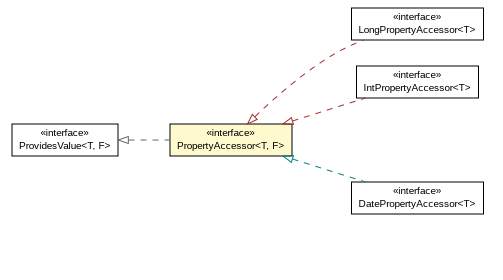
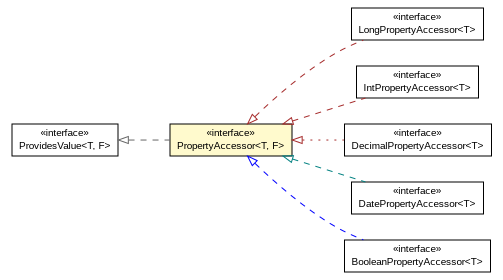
none -> (418, 140)
none -> (418, 256)
